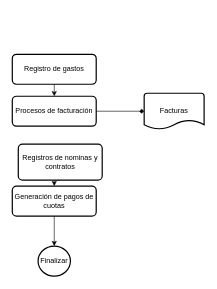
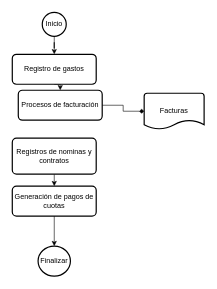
none -> (54, 24)
none -> (54, 47)
(54, 111) -> (60, 105)
(60, 162) -> (54, 156)
